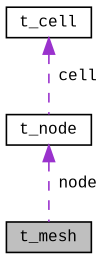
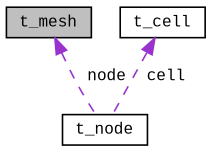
(49, 192) -> (77, 84)
